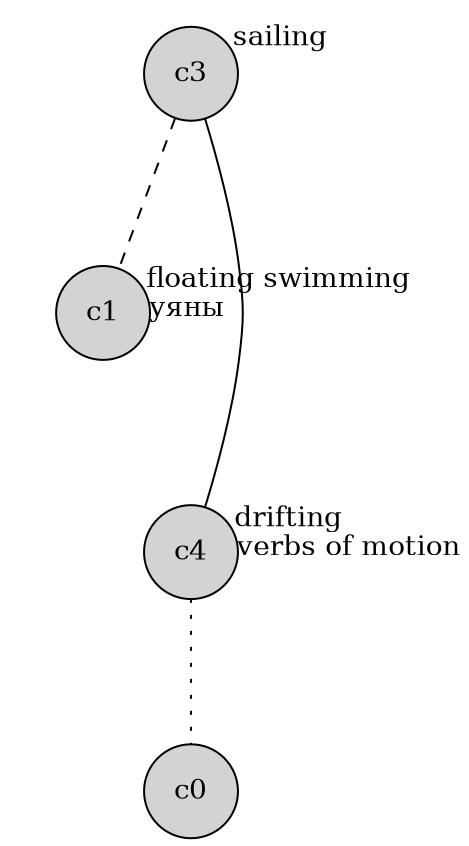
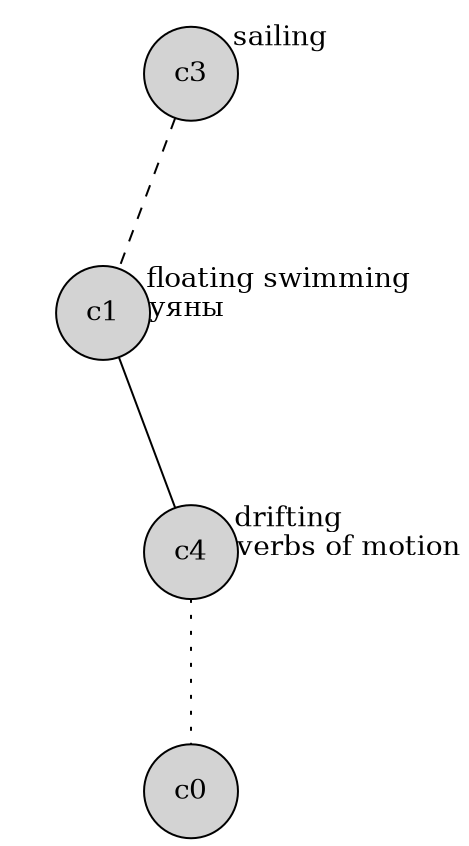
(243, 313) -> (147, 432)
